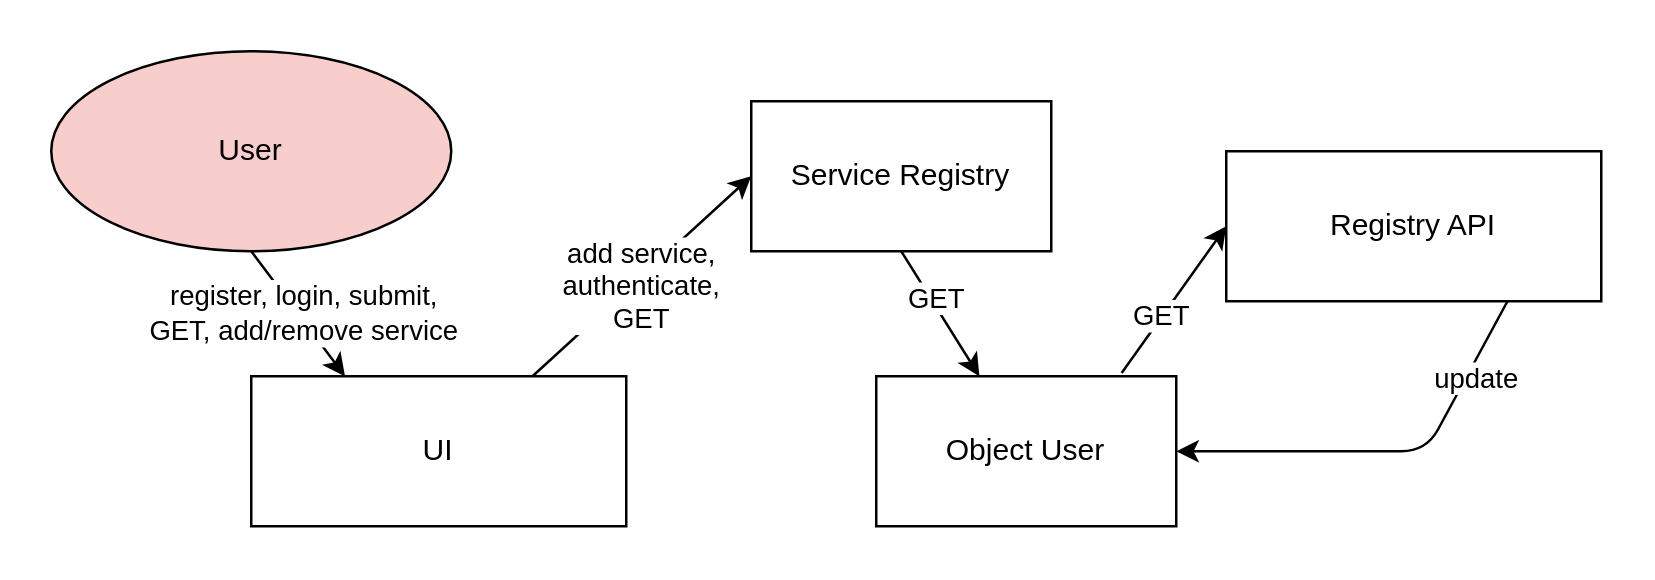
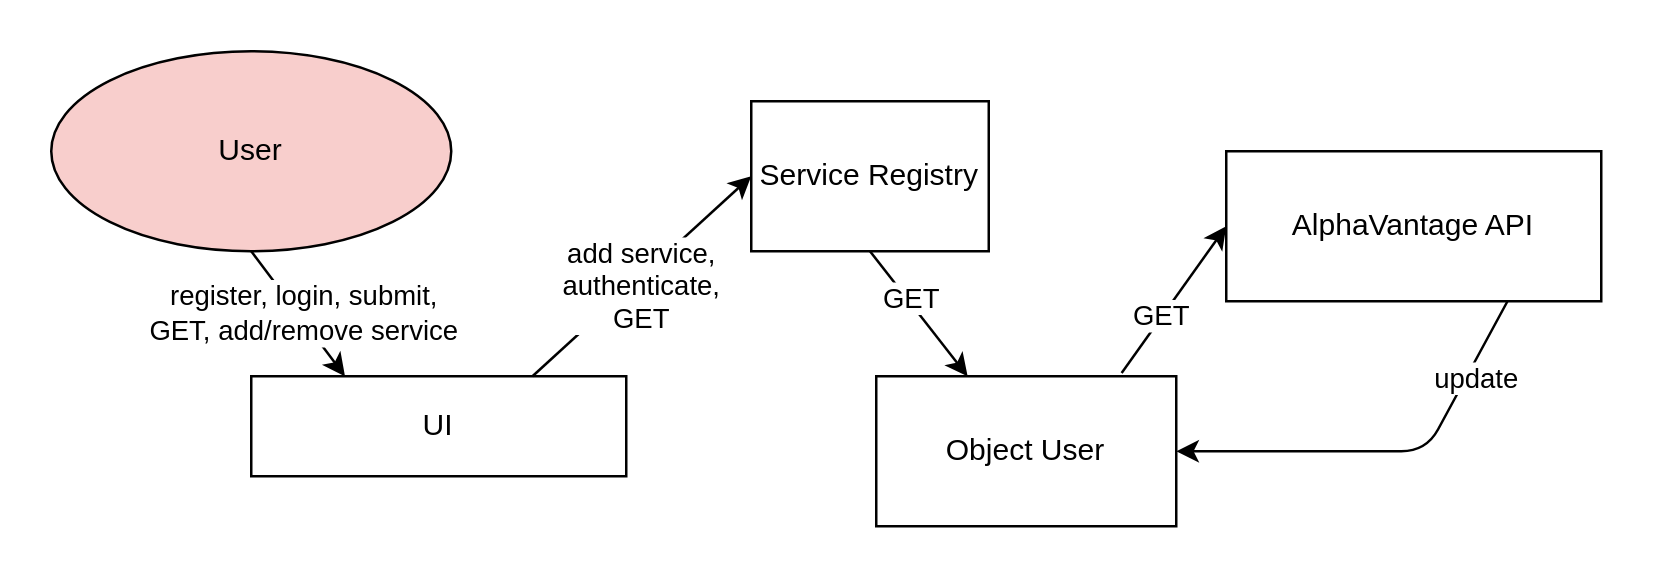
(901, 176) -> (870, 176)
(1414, 226) -> (1414, 226)
(439, 451) -> (439, 426)
